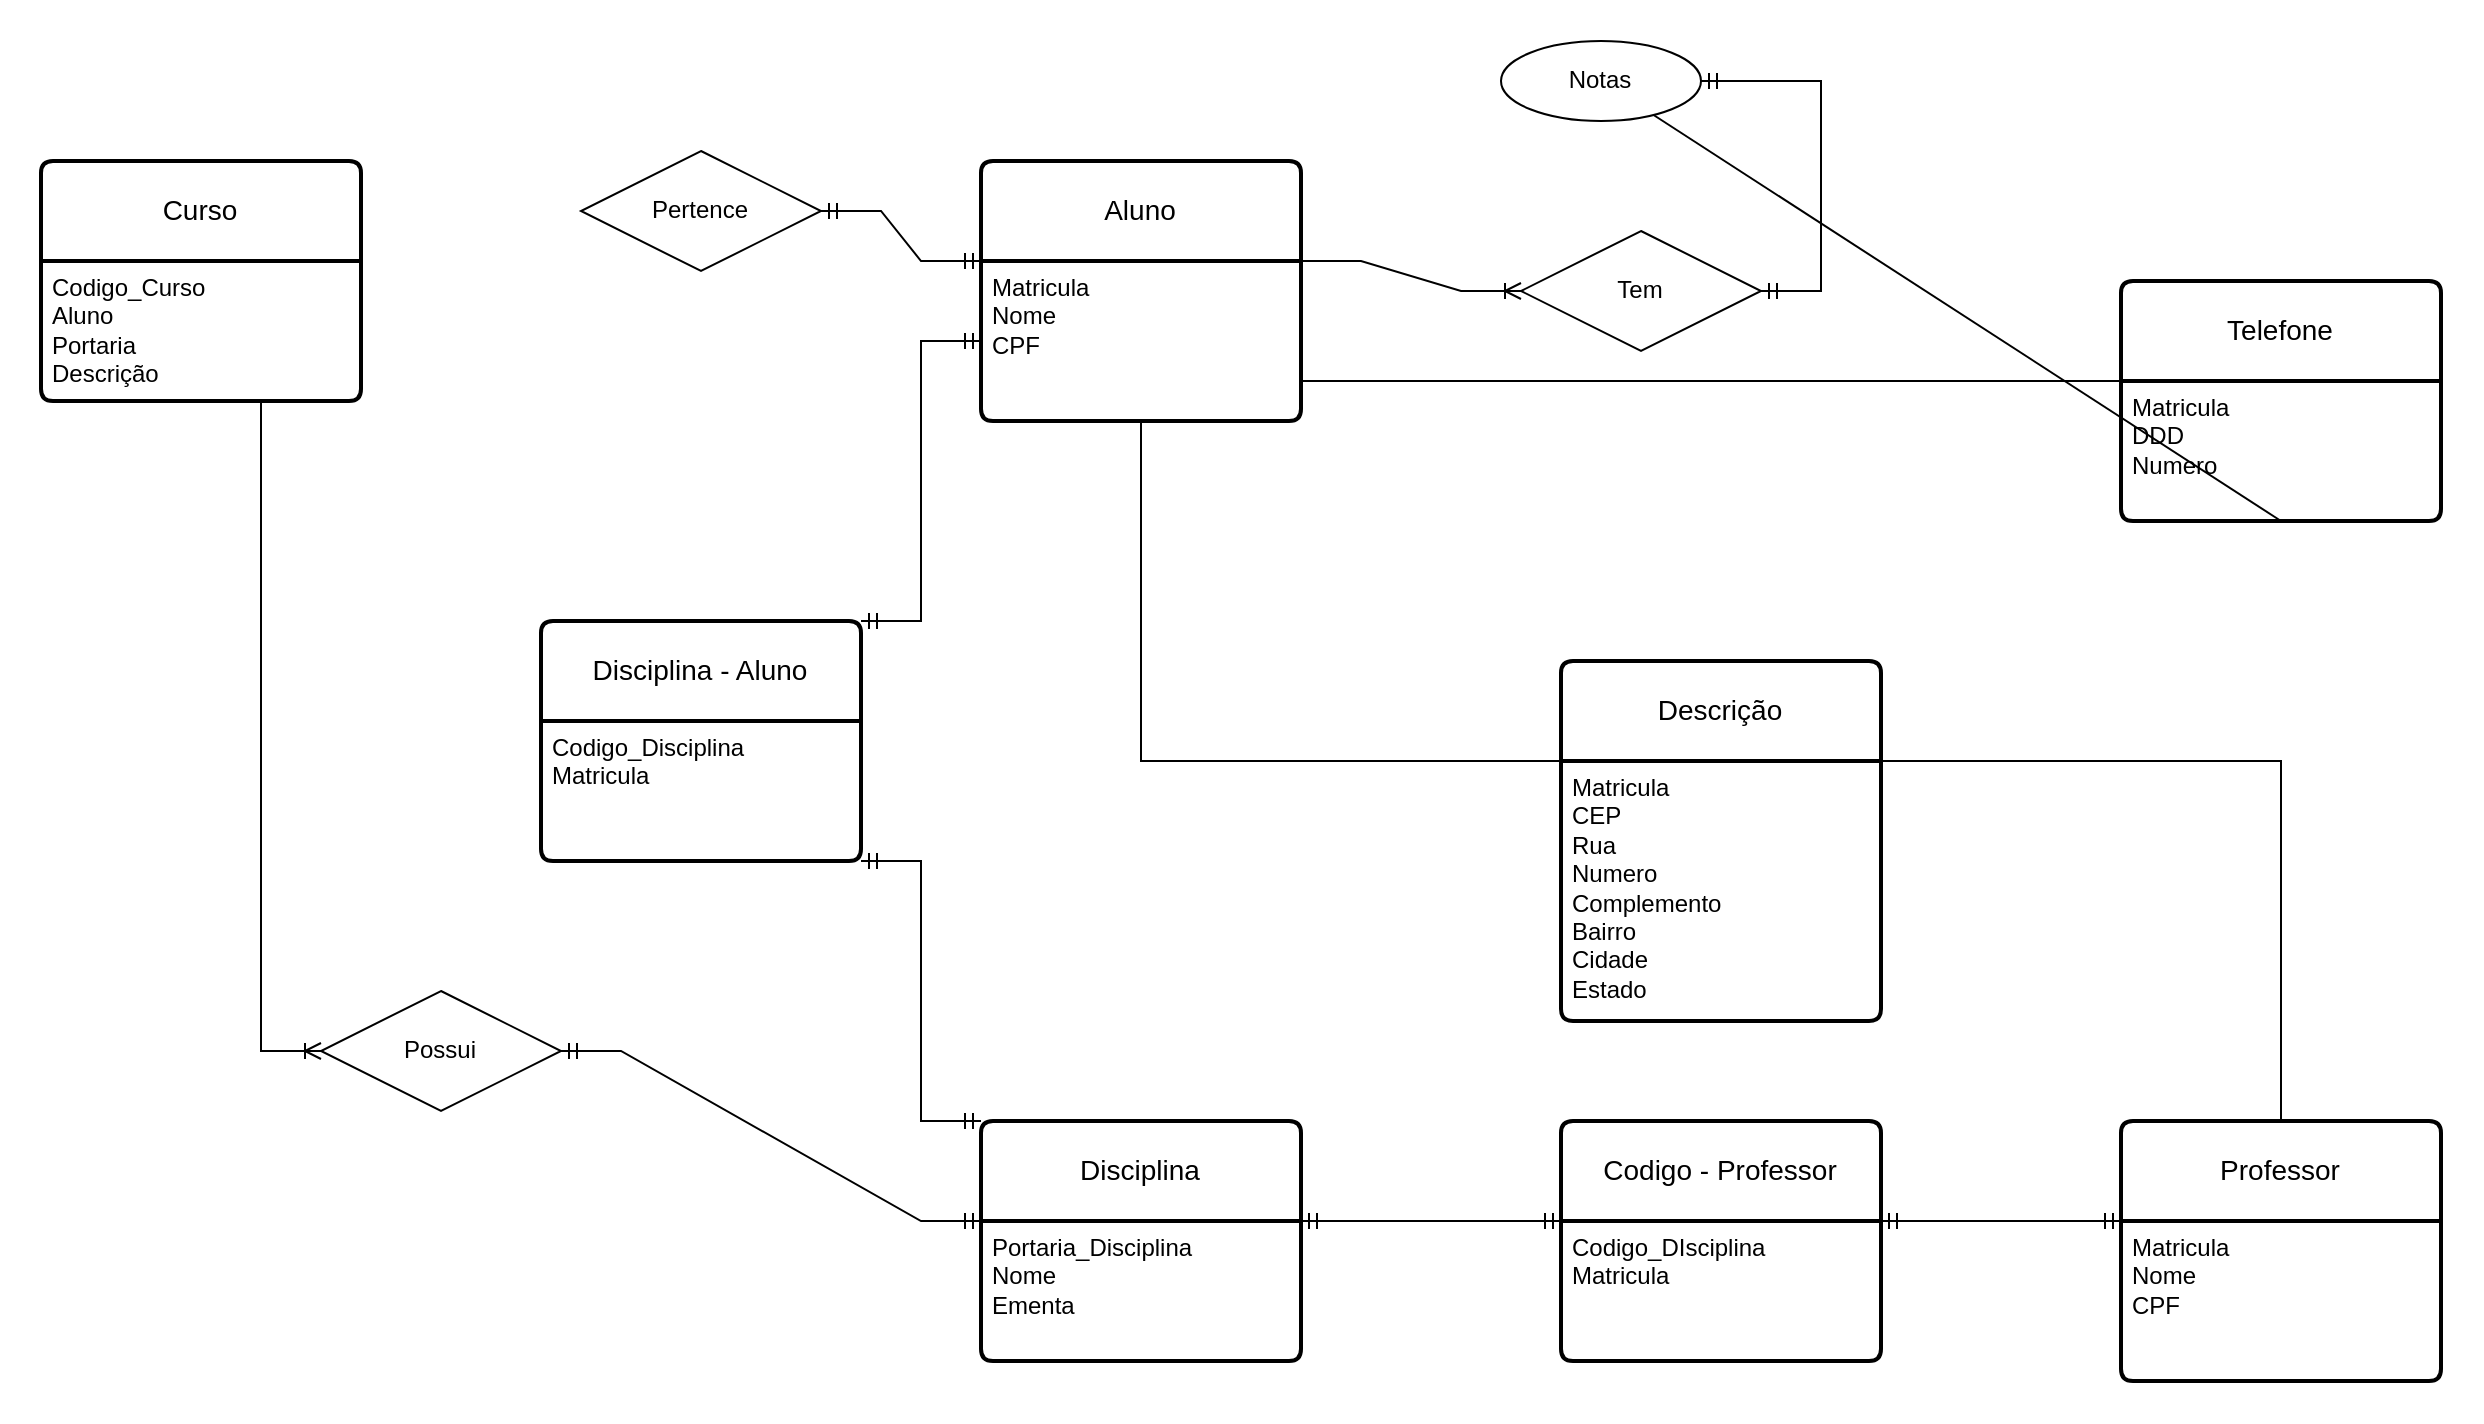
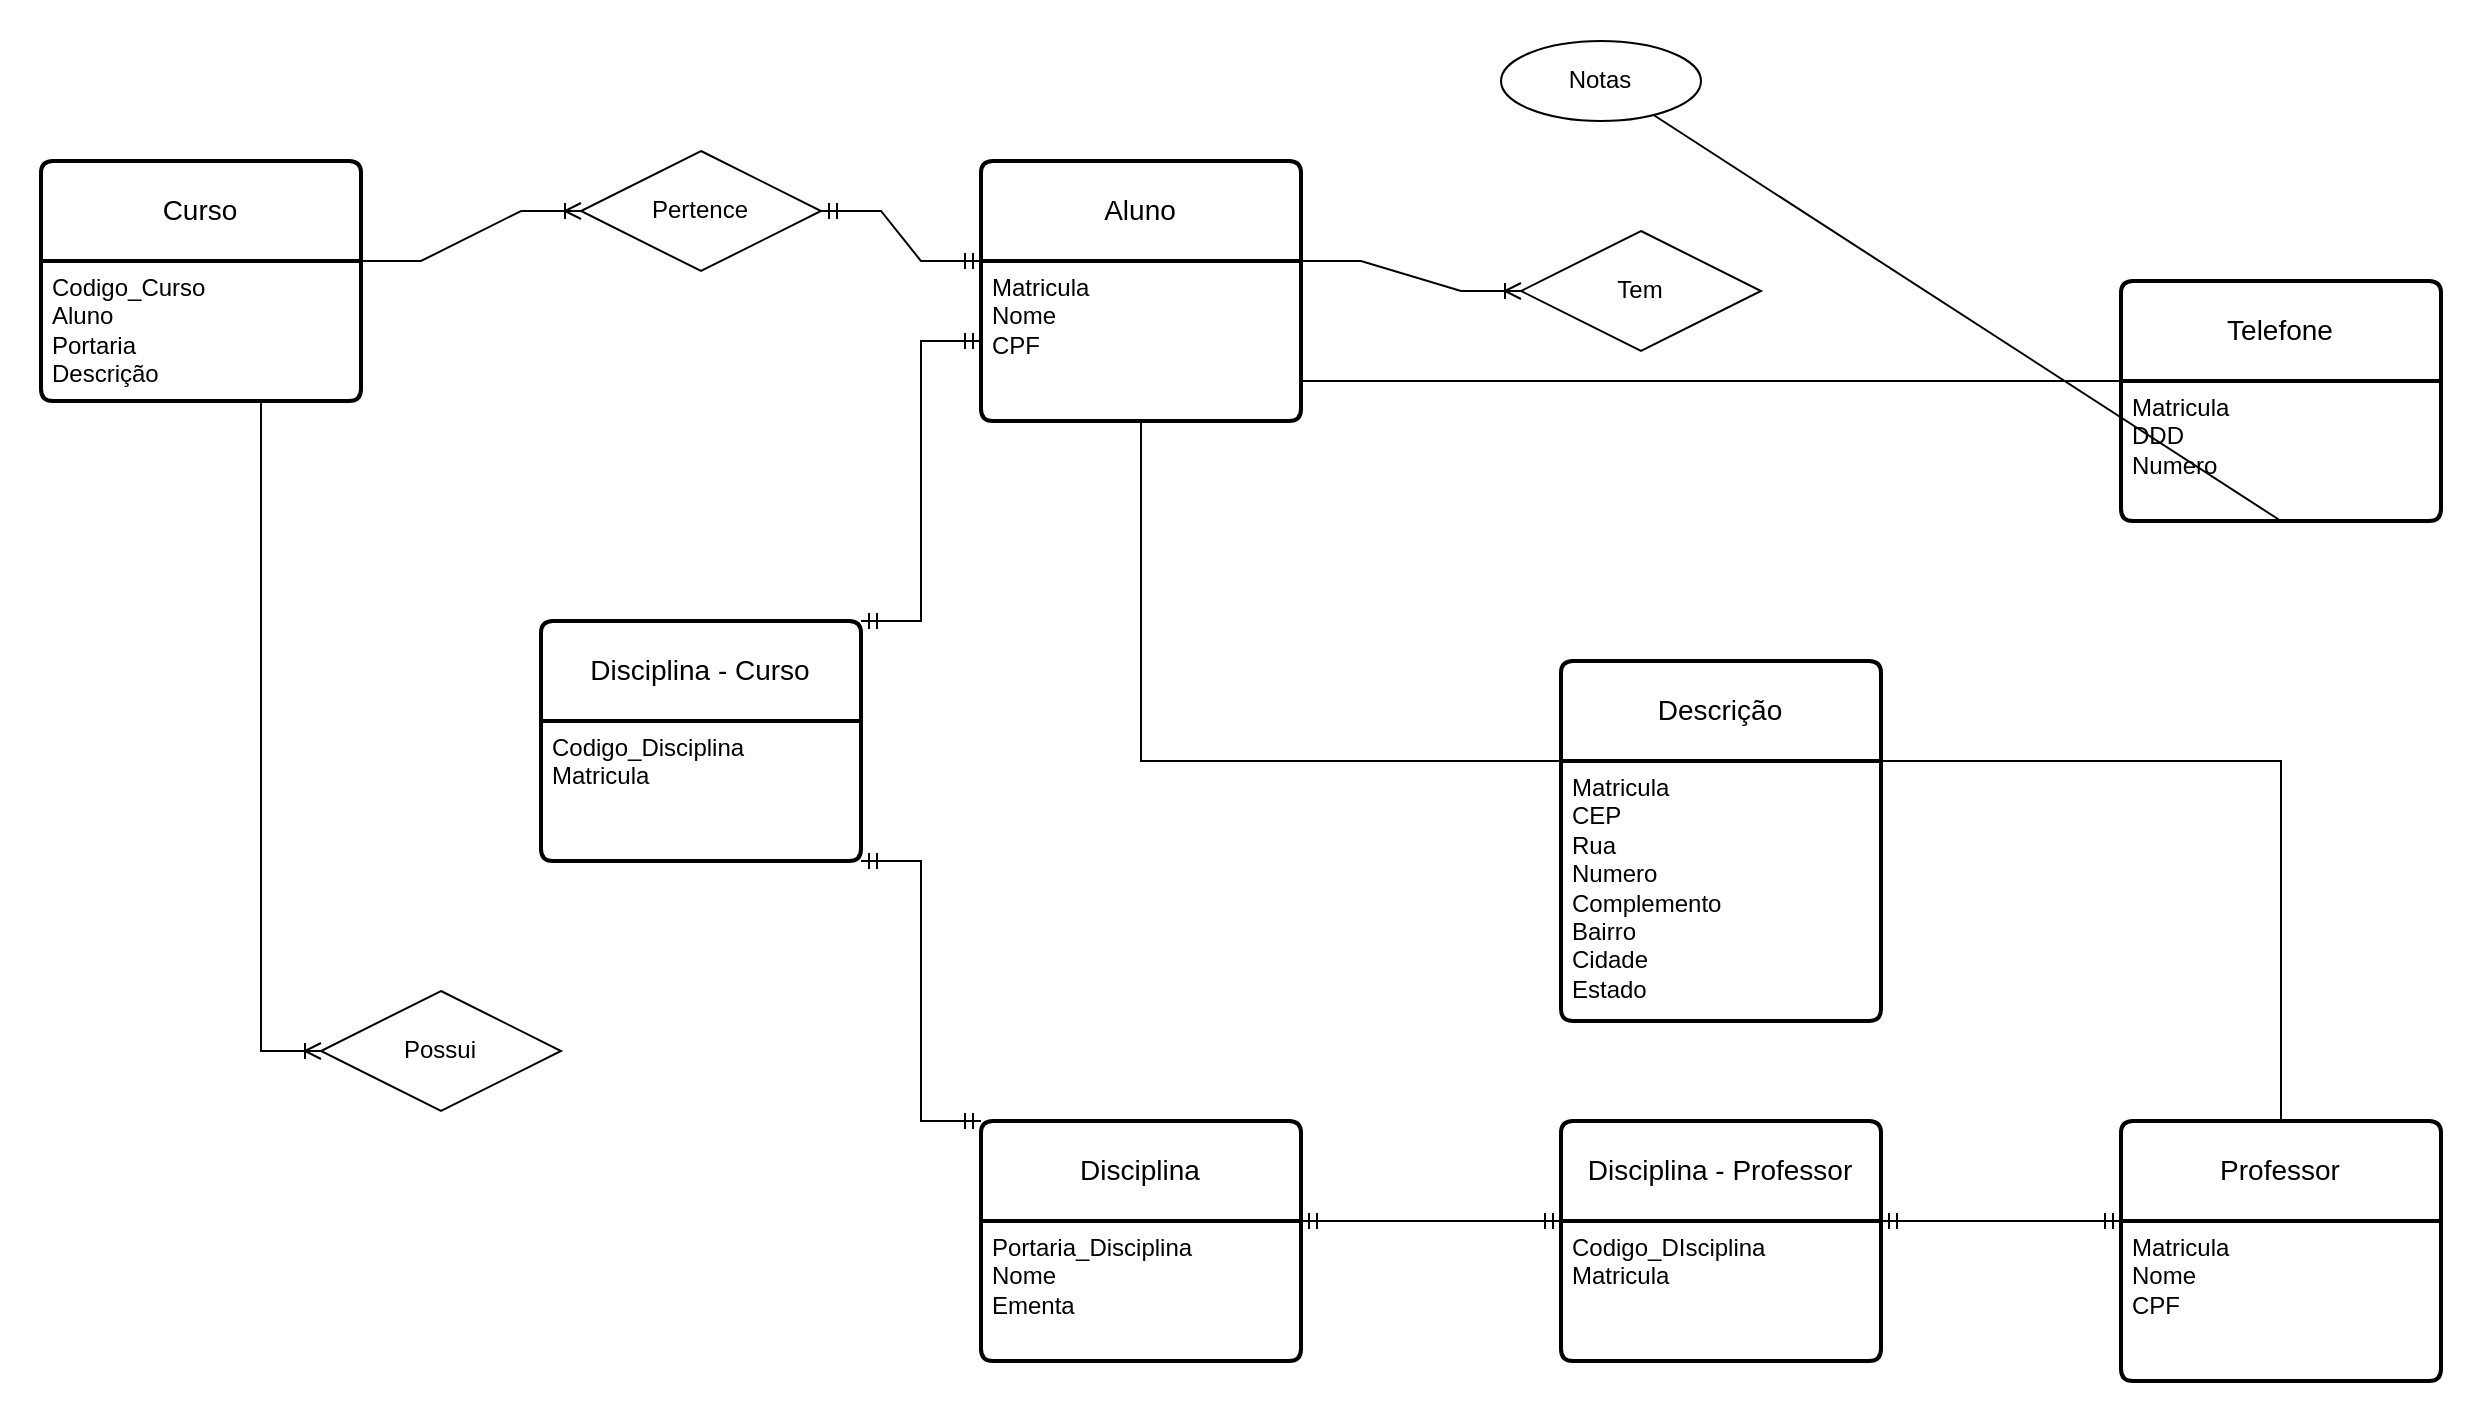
(1821, 90) -> none
none -> (472, 235)
(701, 671) -> (701, 671)
(769, 1135) -> none
(1721, 1171) -> (1721, 1171)
